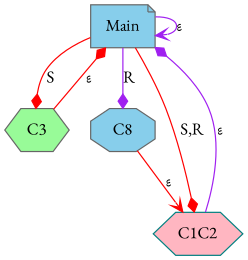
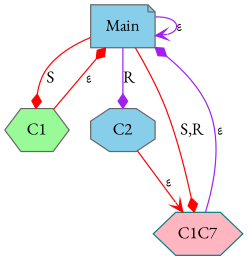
(37, 130) -> (37, 130)
(123, 130) -> (123, 130)
(198, 234) -> (198, 234)
